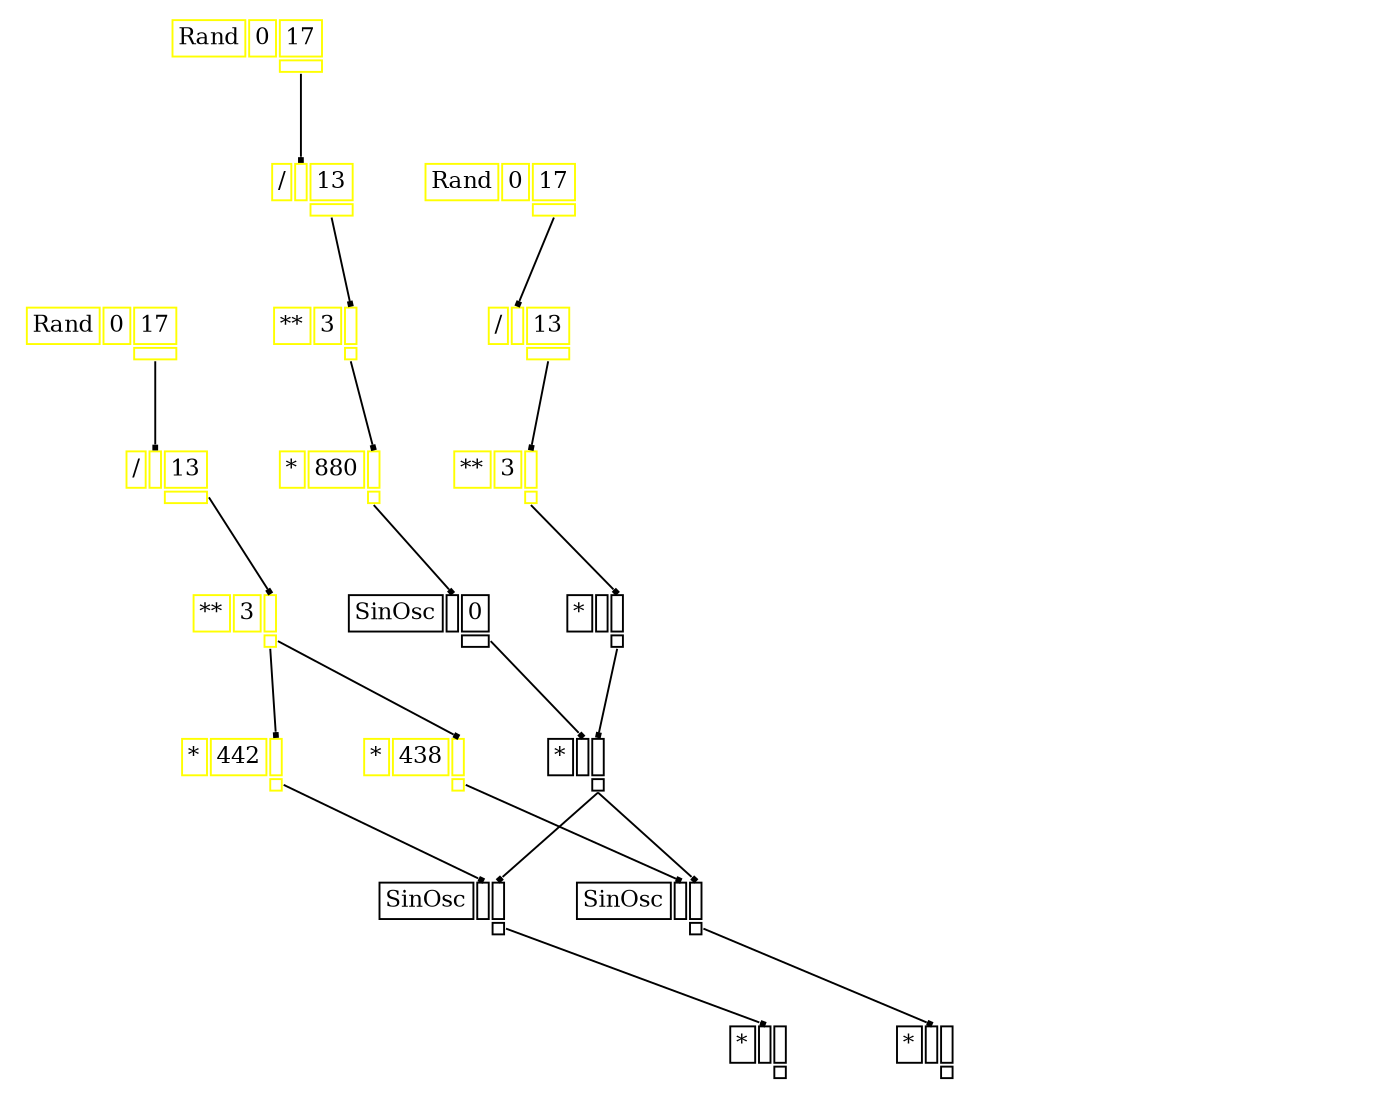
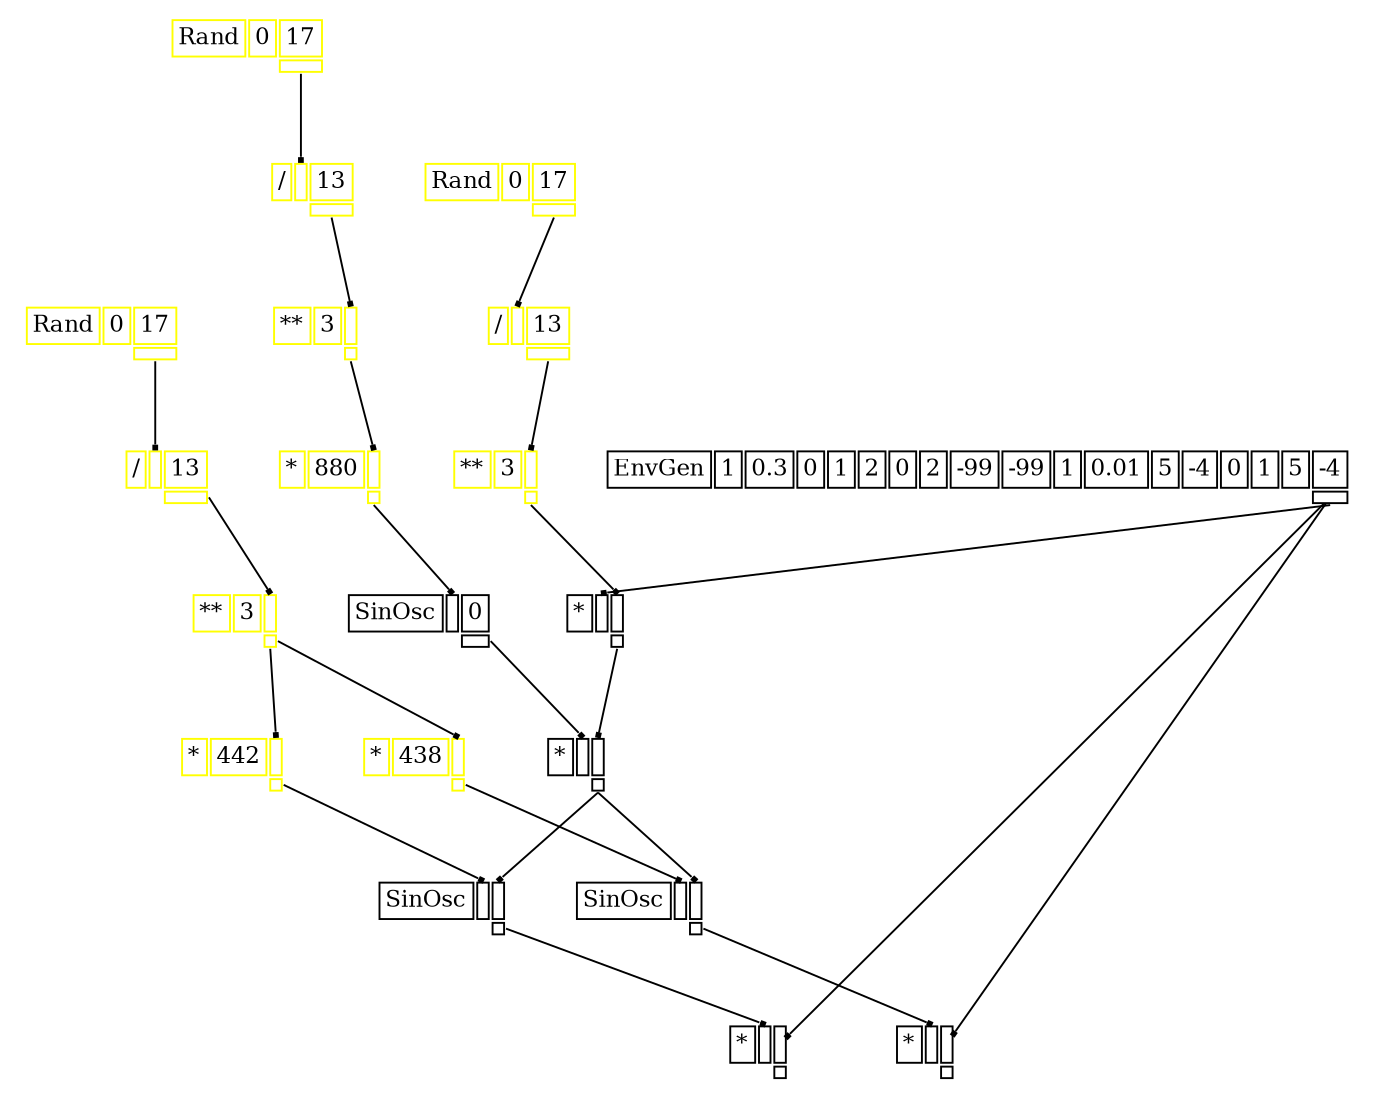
none -> (978, 476)
